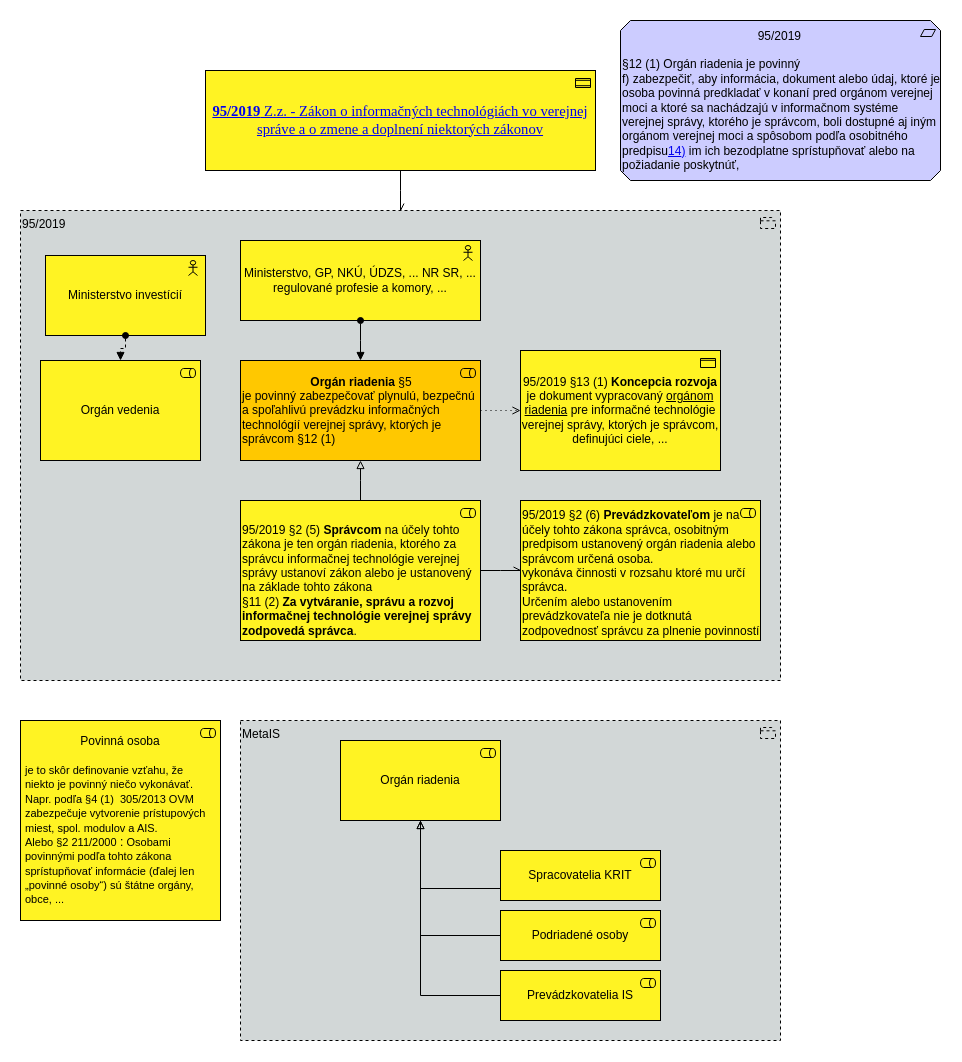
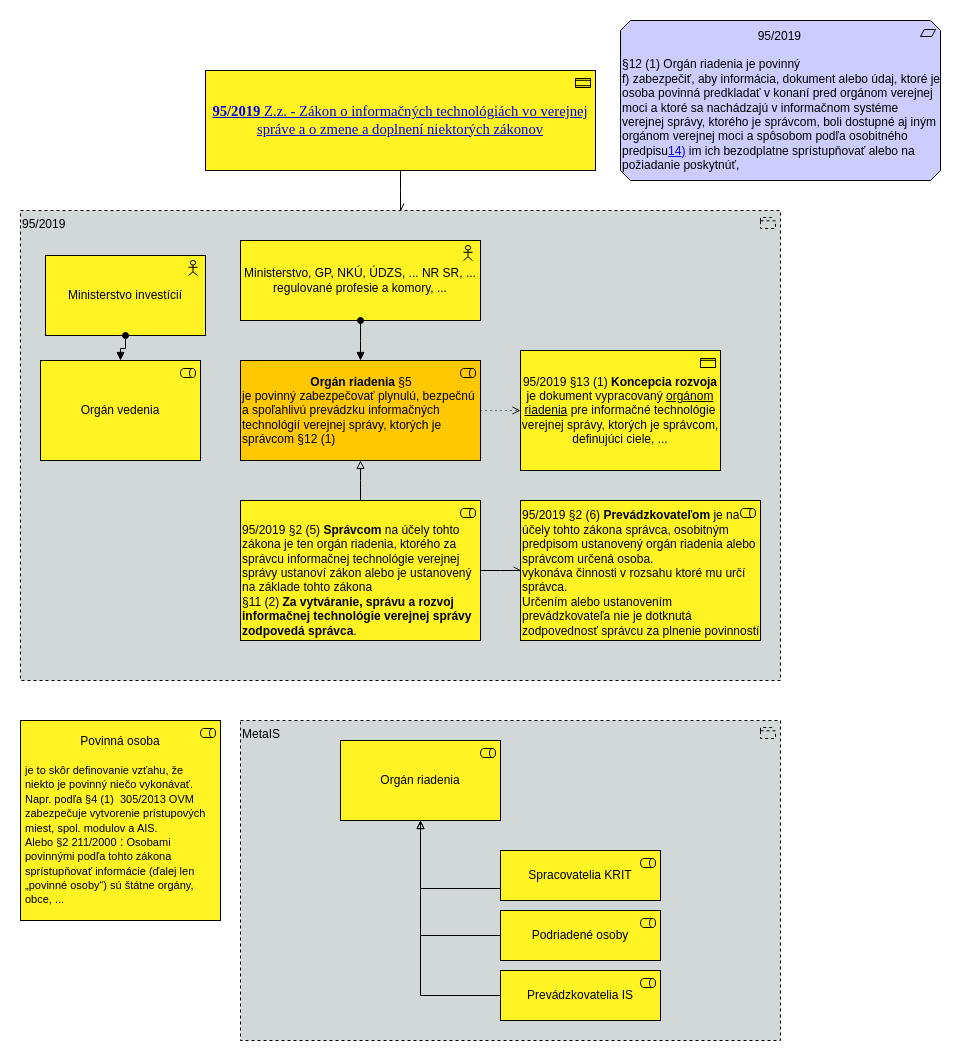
(126, 348) -> (126, 348)
